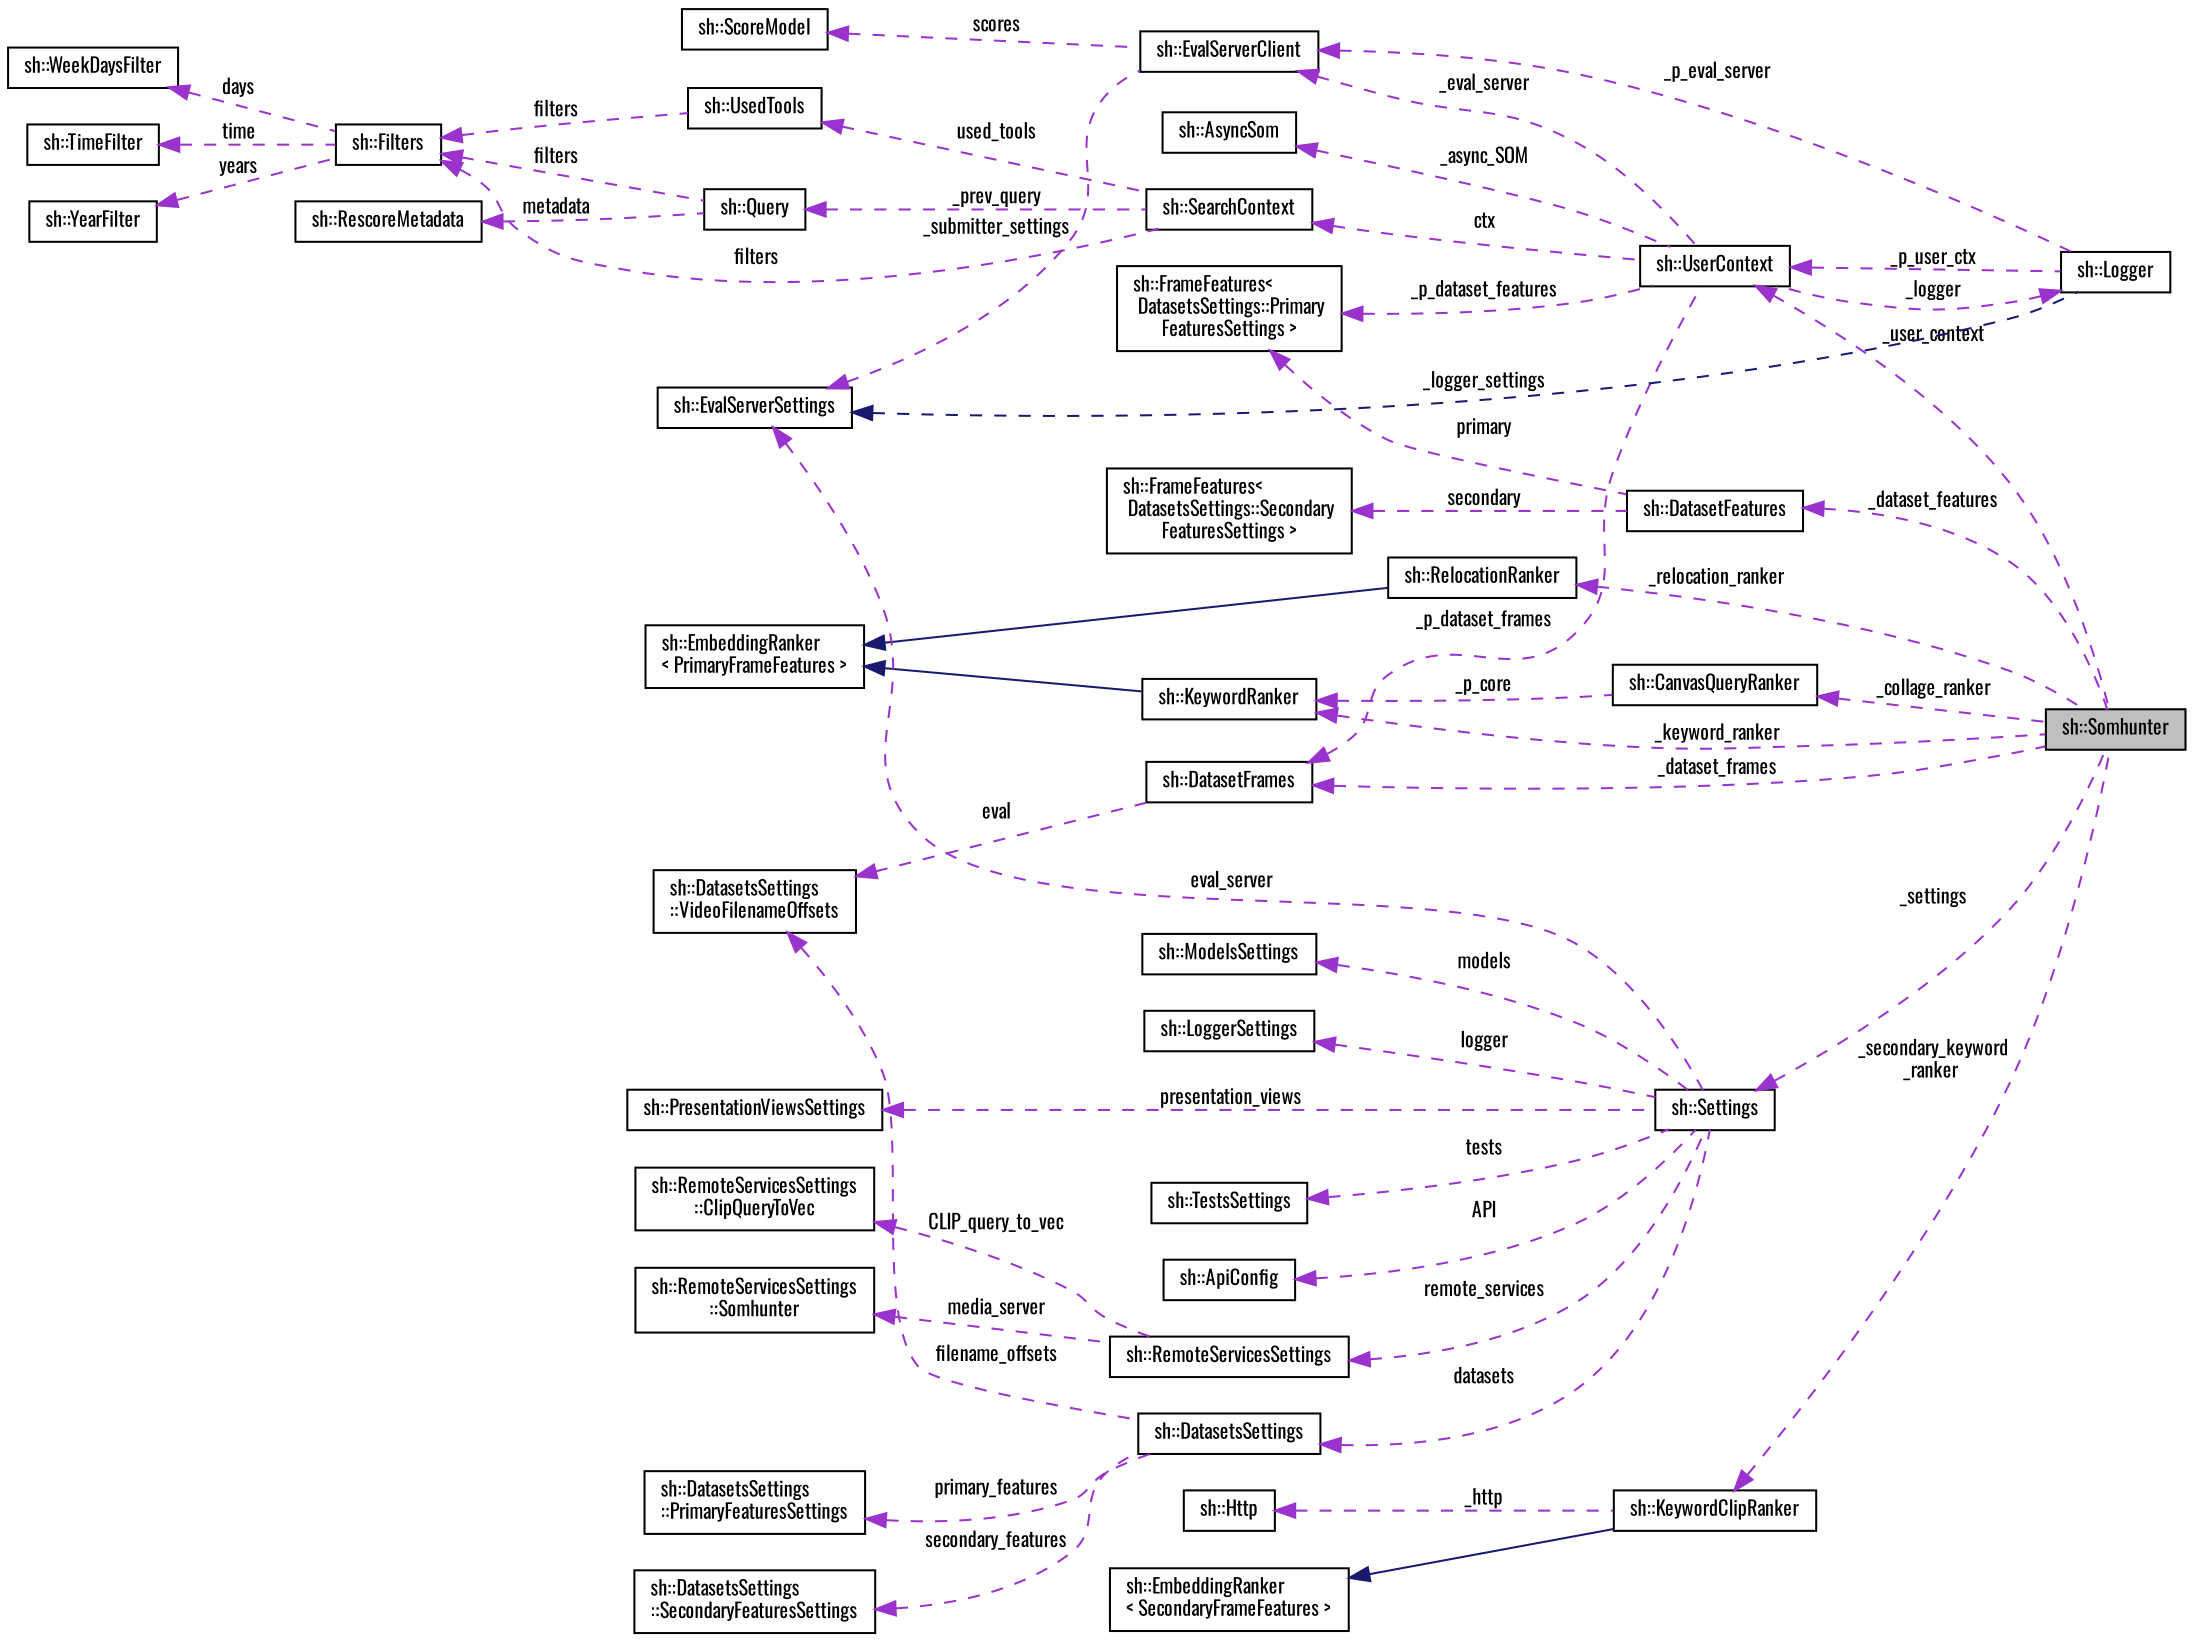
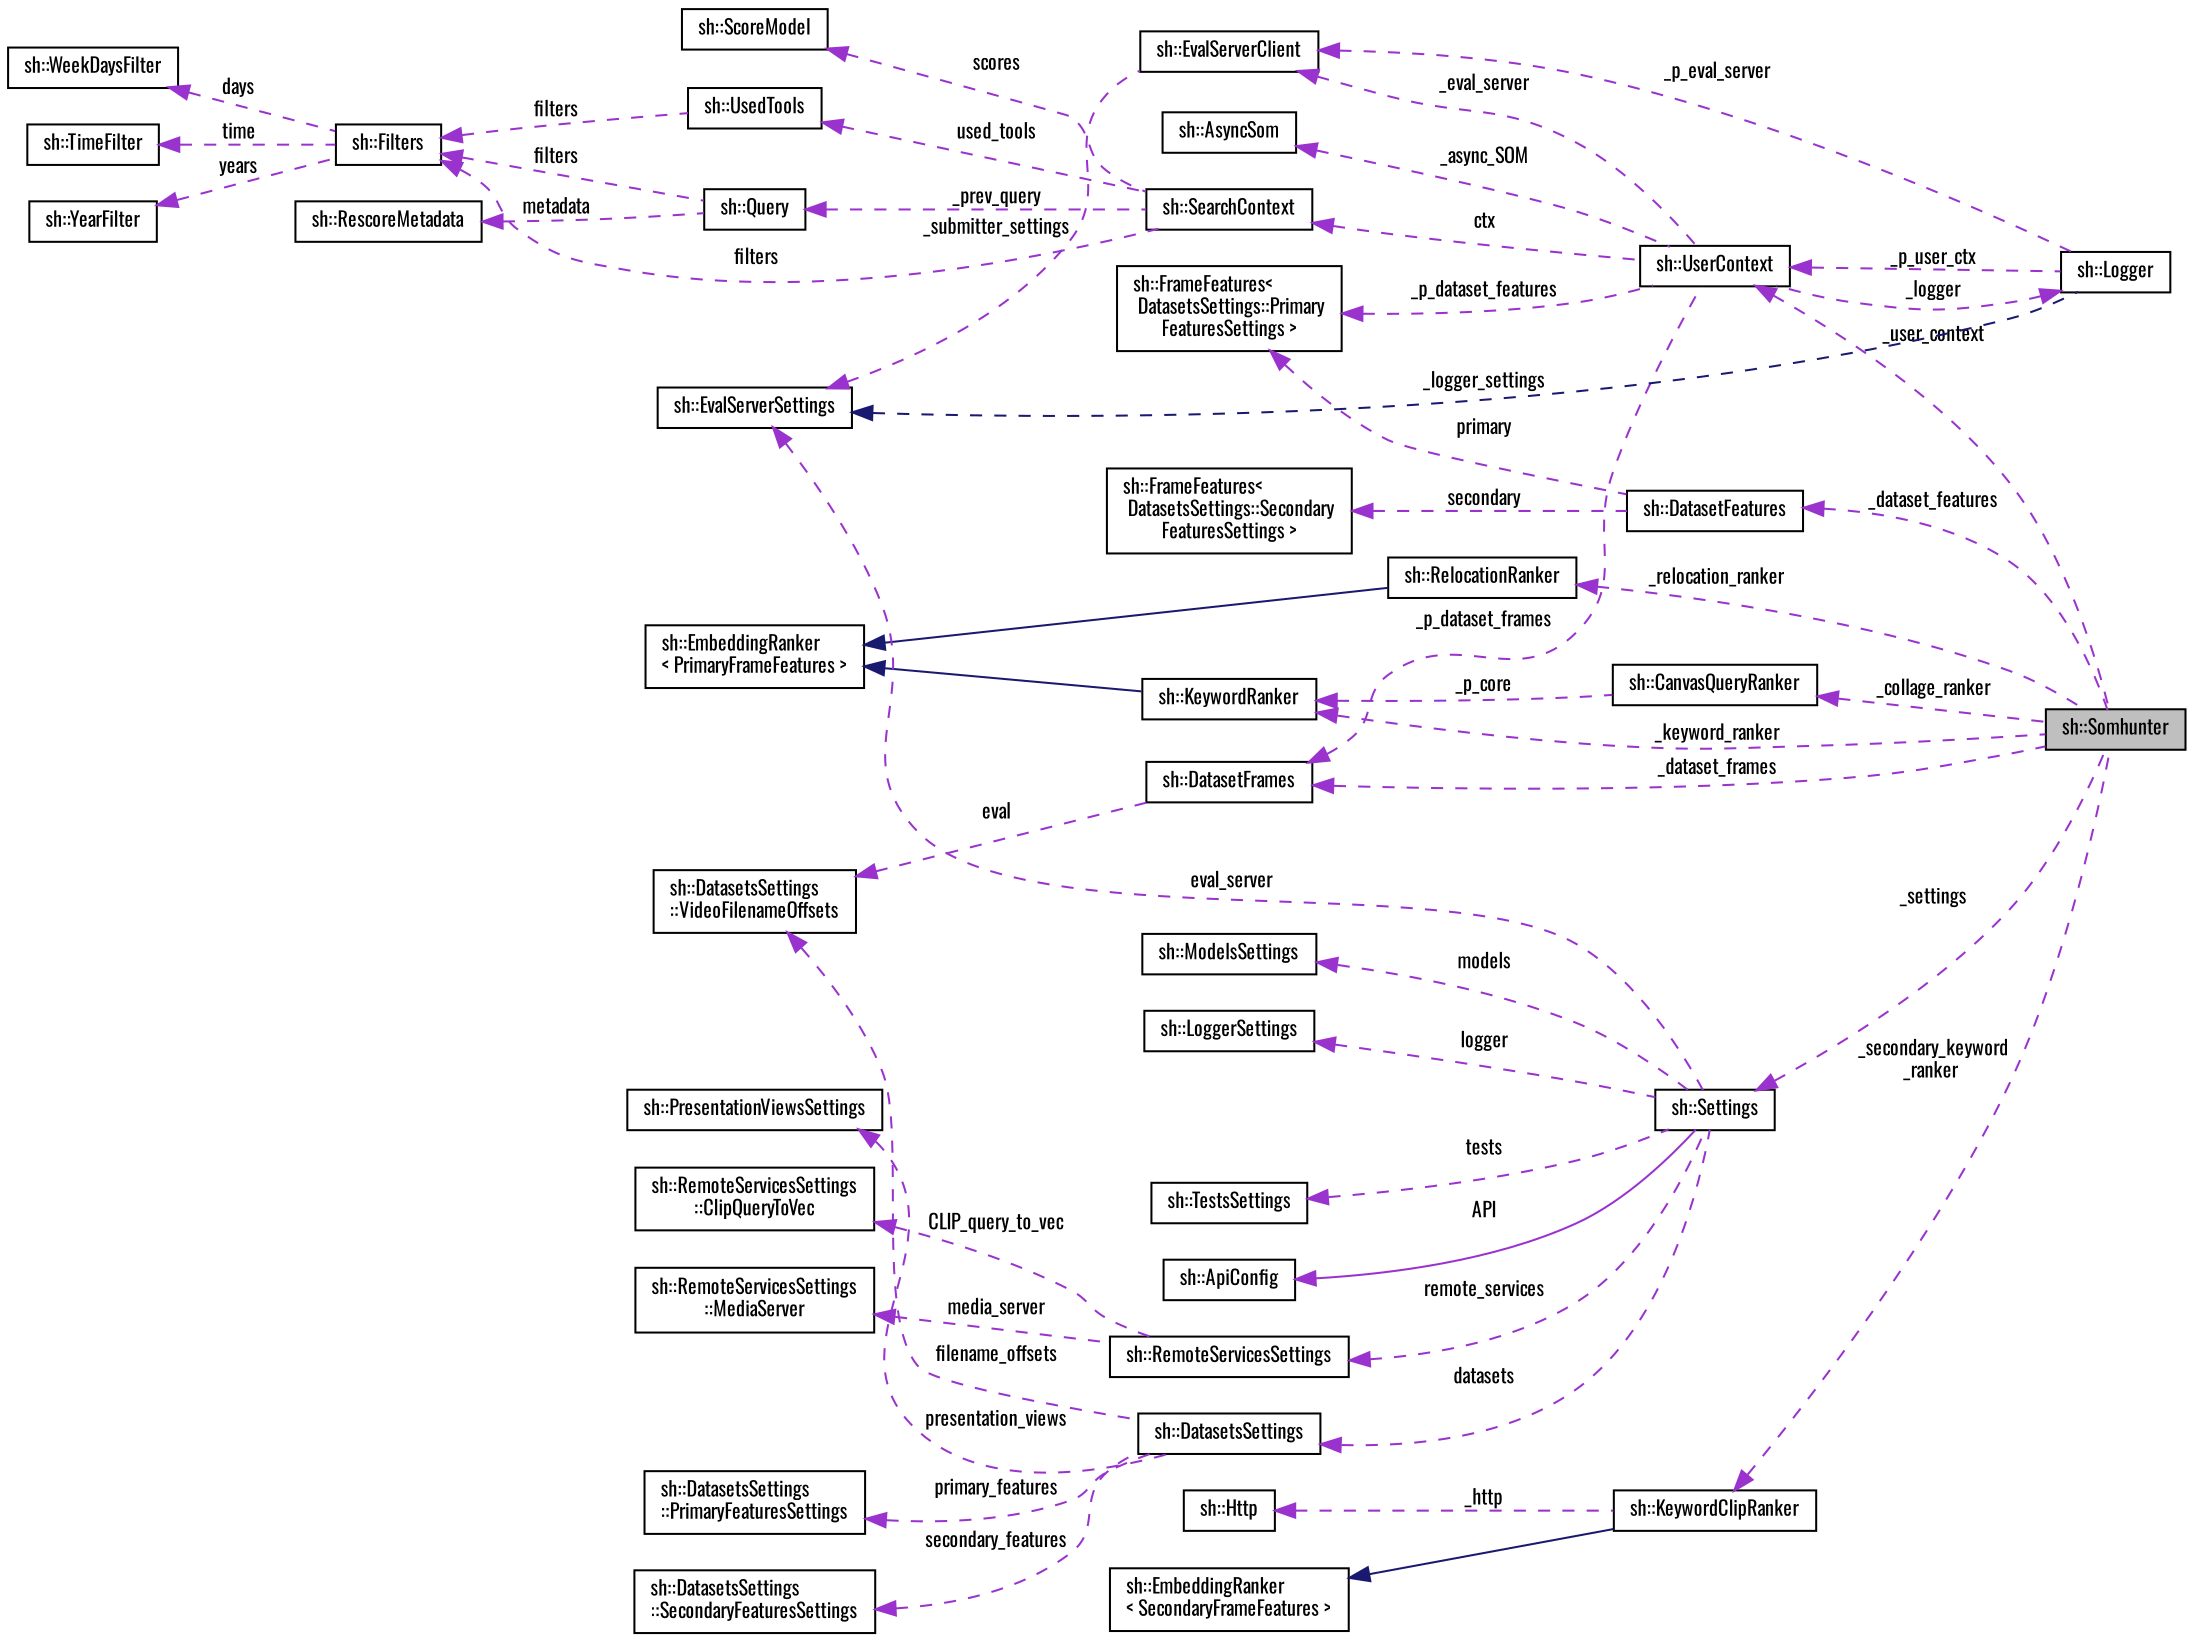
(994, 41) -> (1012, 100)
(1279, 1110) -> (904, 1413)
(1522, 1243) -> (1522, 1243)
(755, 1300) -> (755, 1300)
